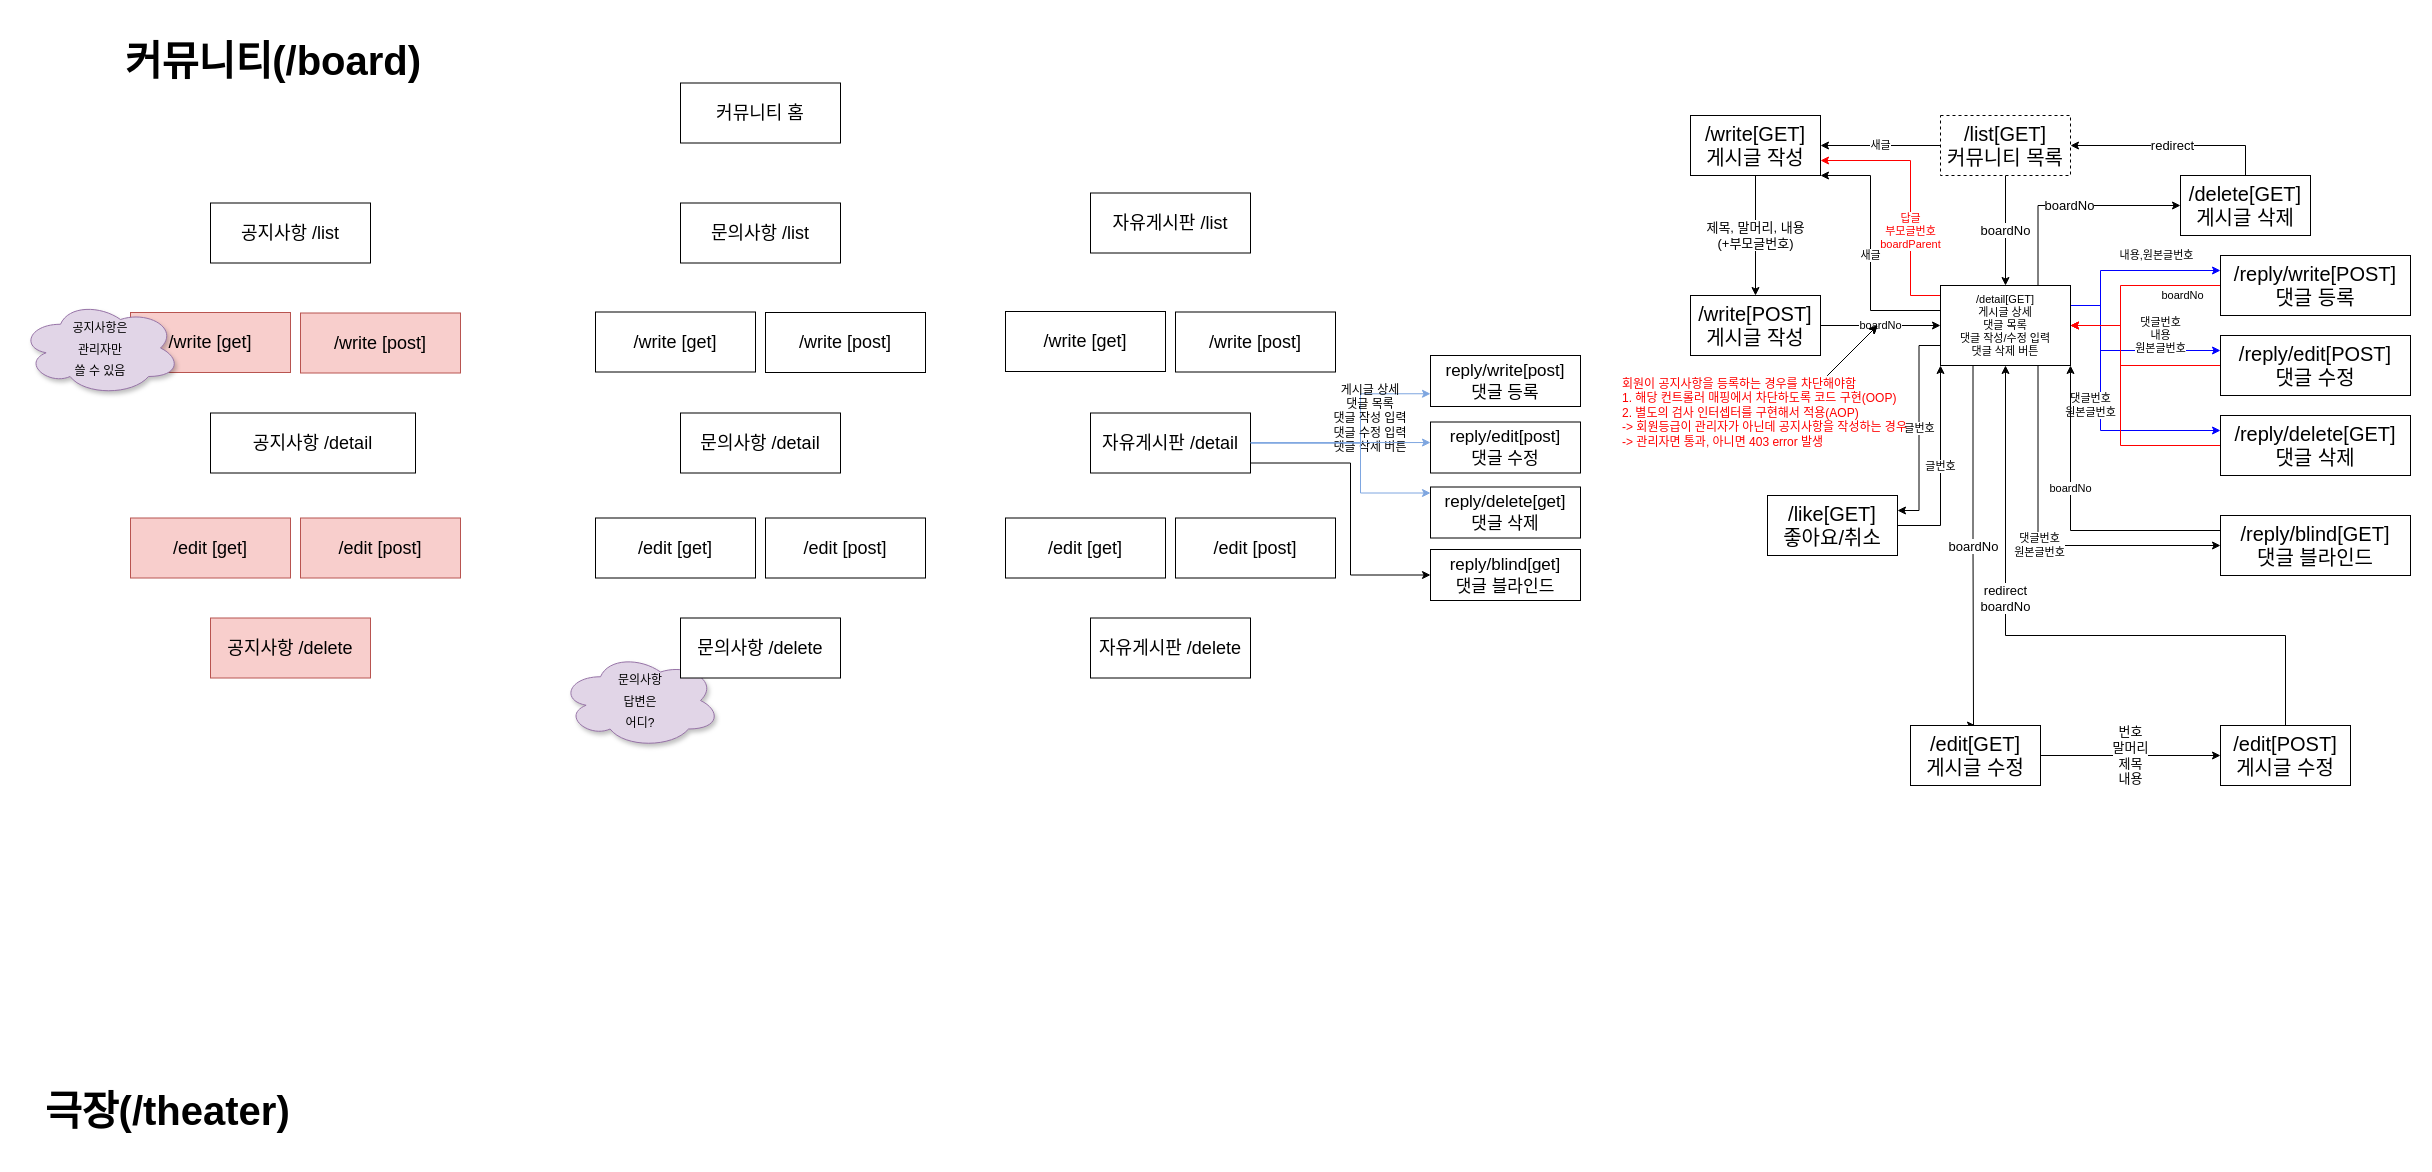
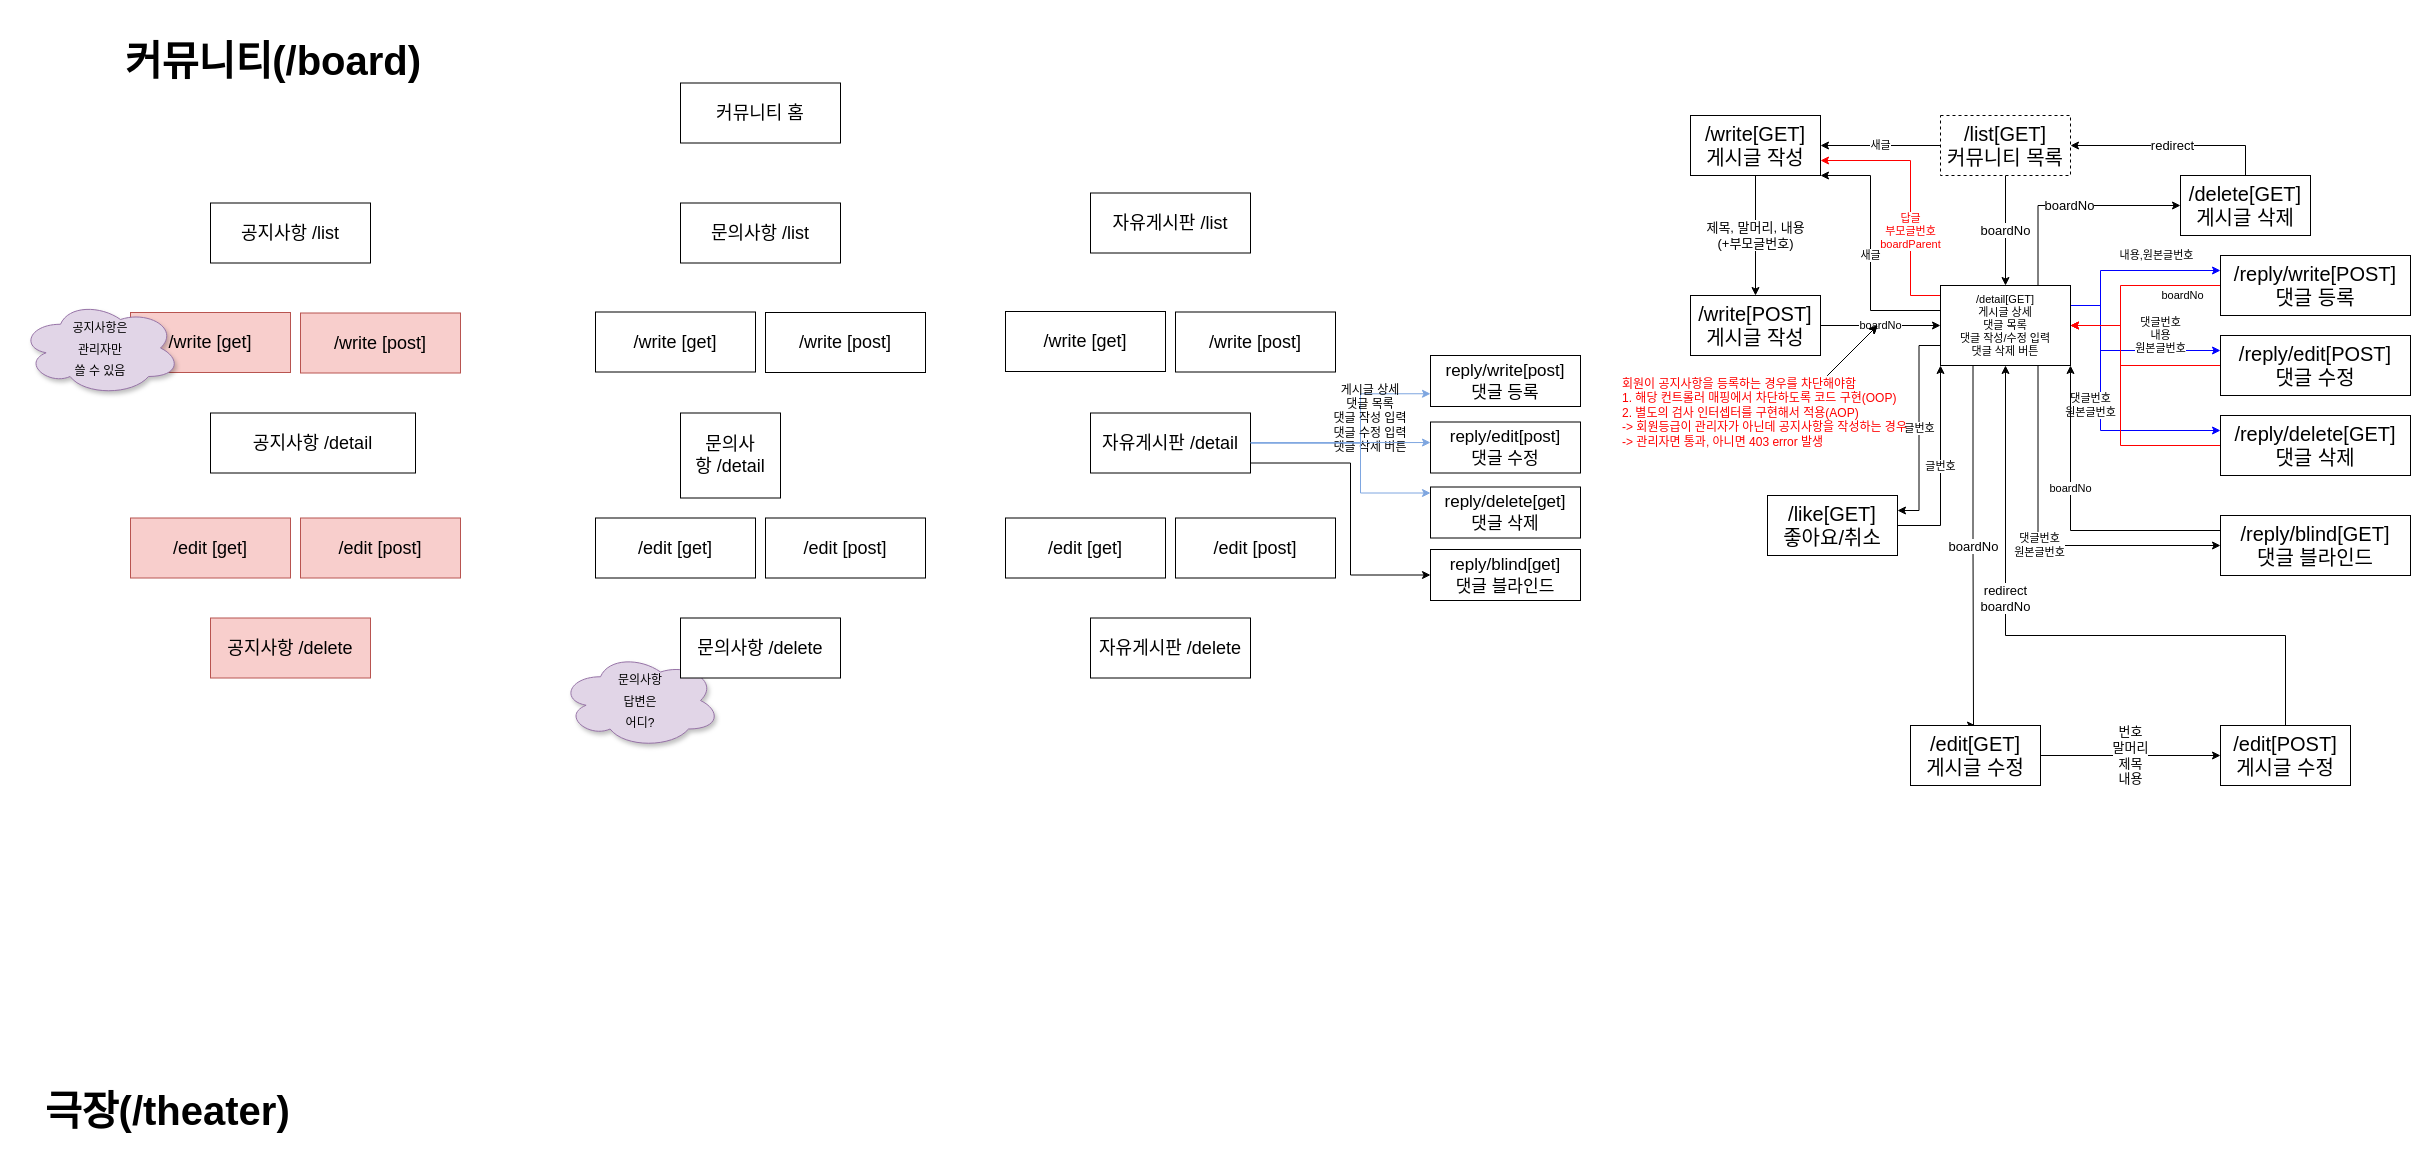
(761, 443) -> (731, 456)
